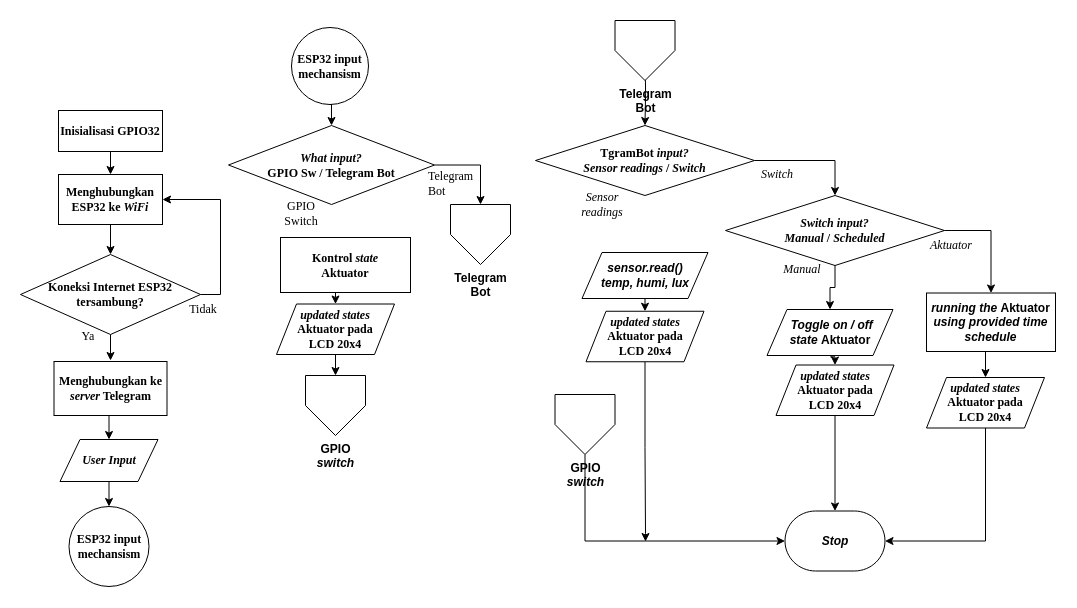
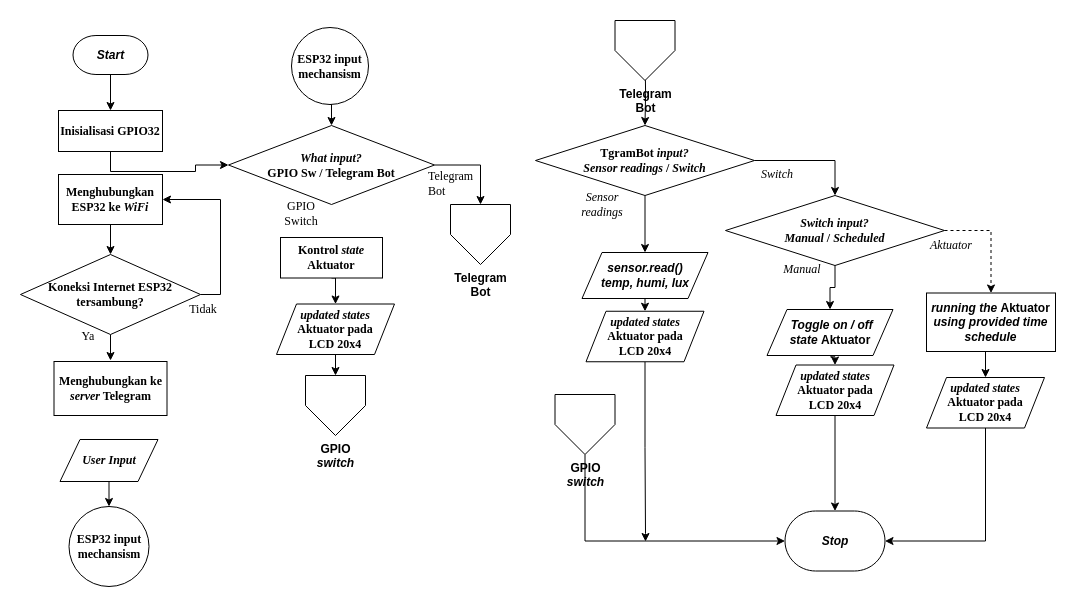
none -> (111, 55)
none -> (111, 89)
(111, 166) -> (166, 172)
none -> (645, 221)
(991, 236) -> (991, 236)
(346, 265) -> (332, 258)
(109, 424) -> none
